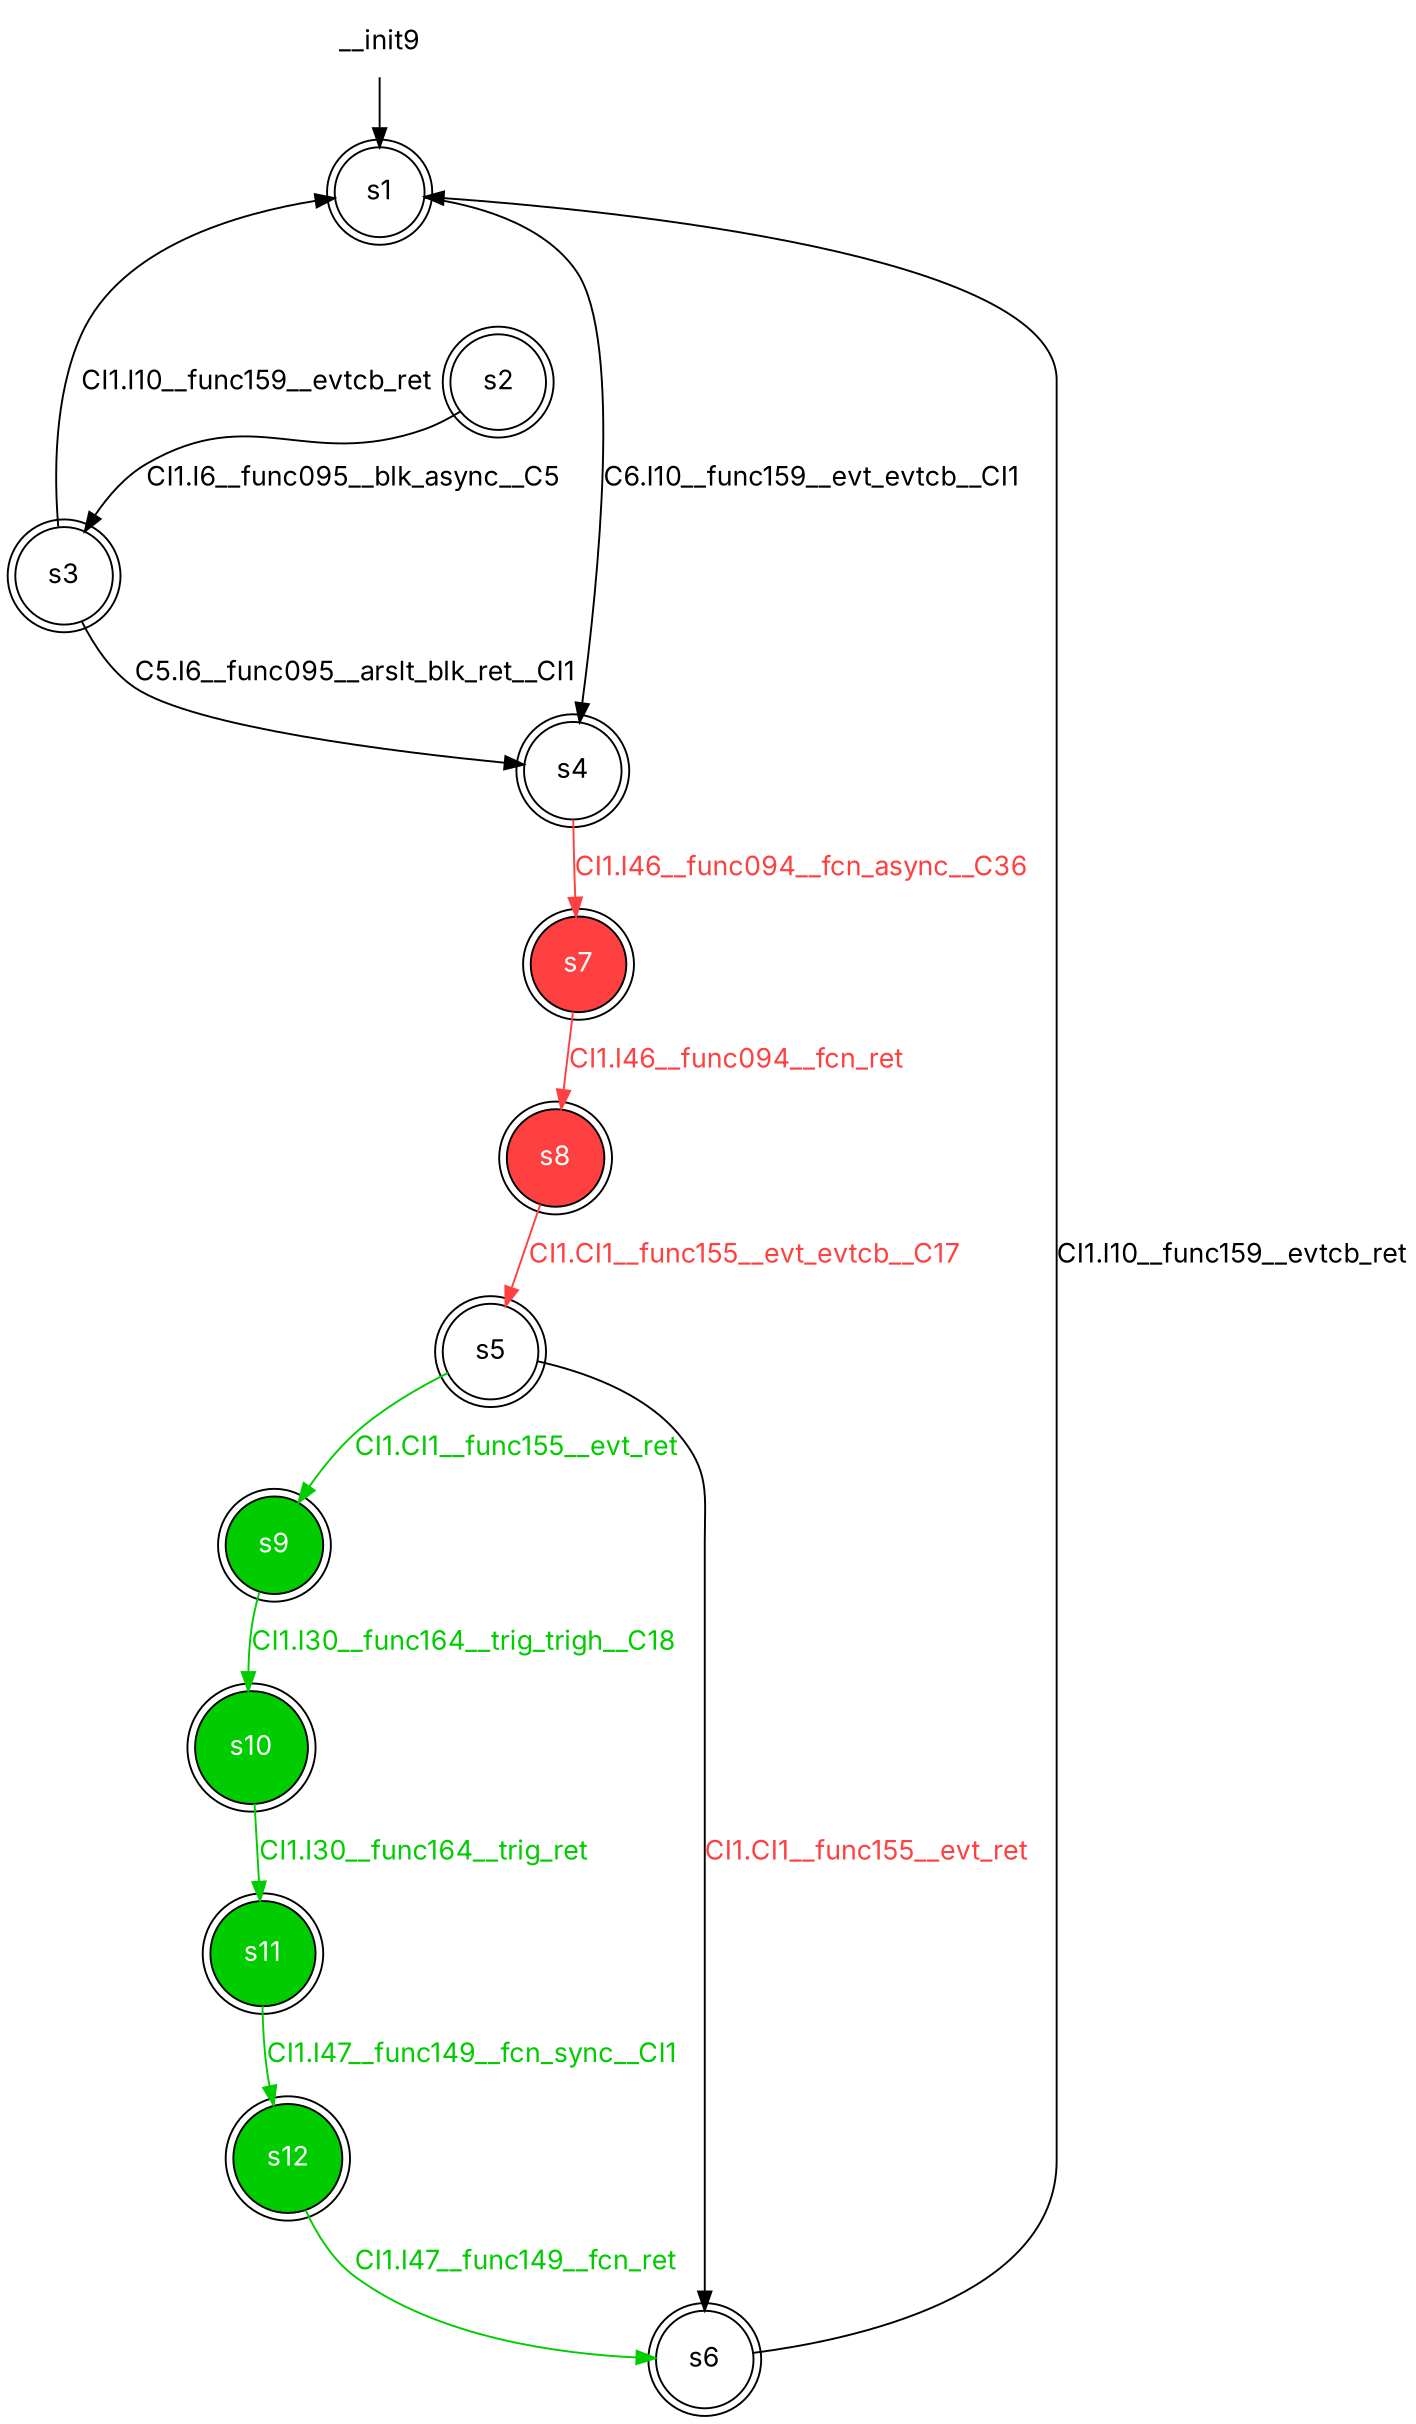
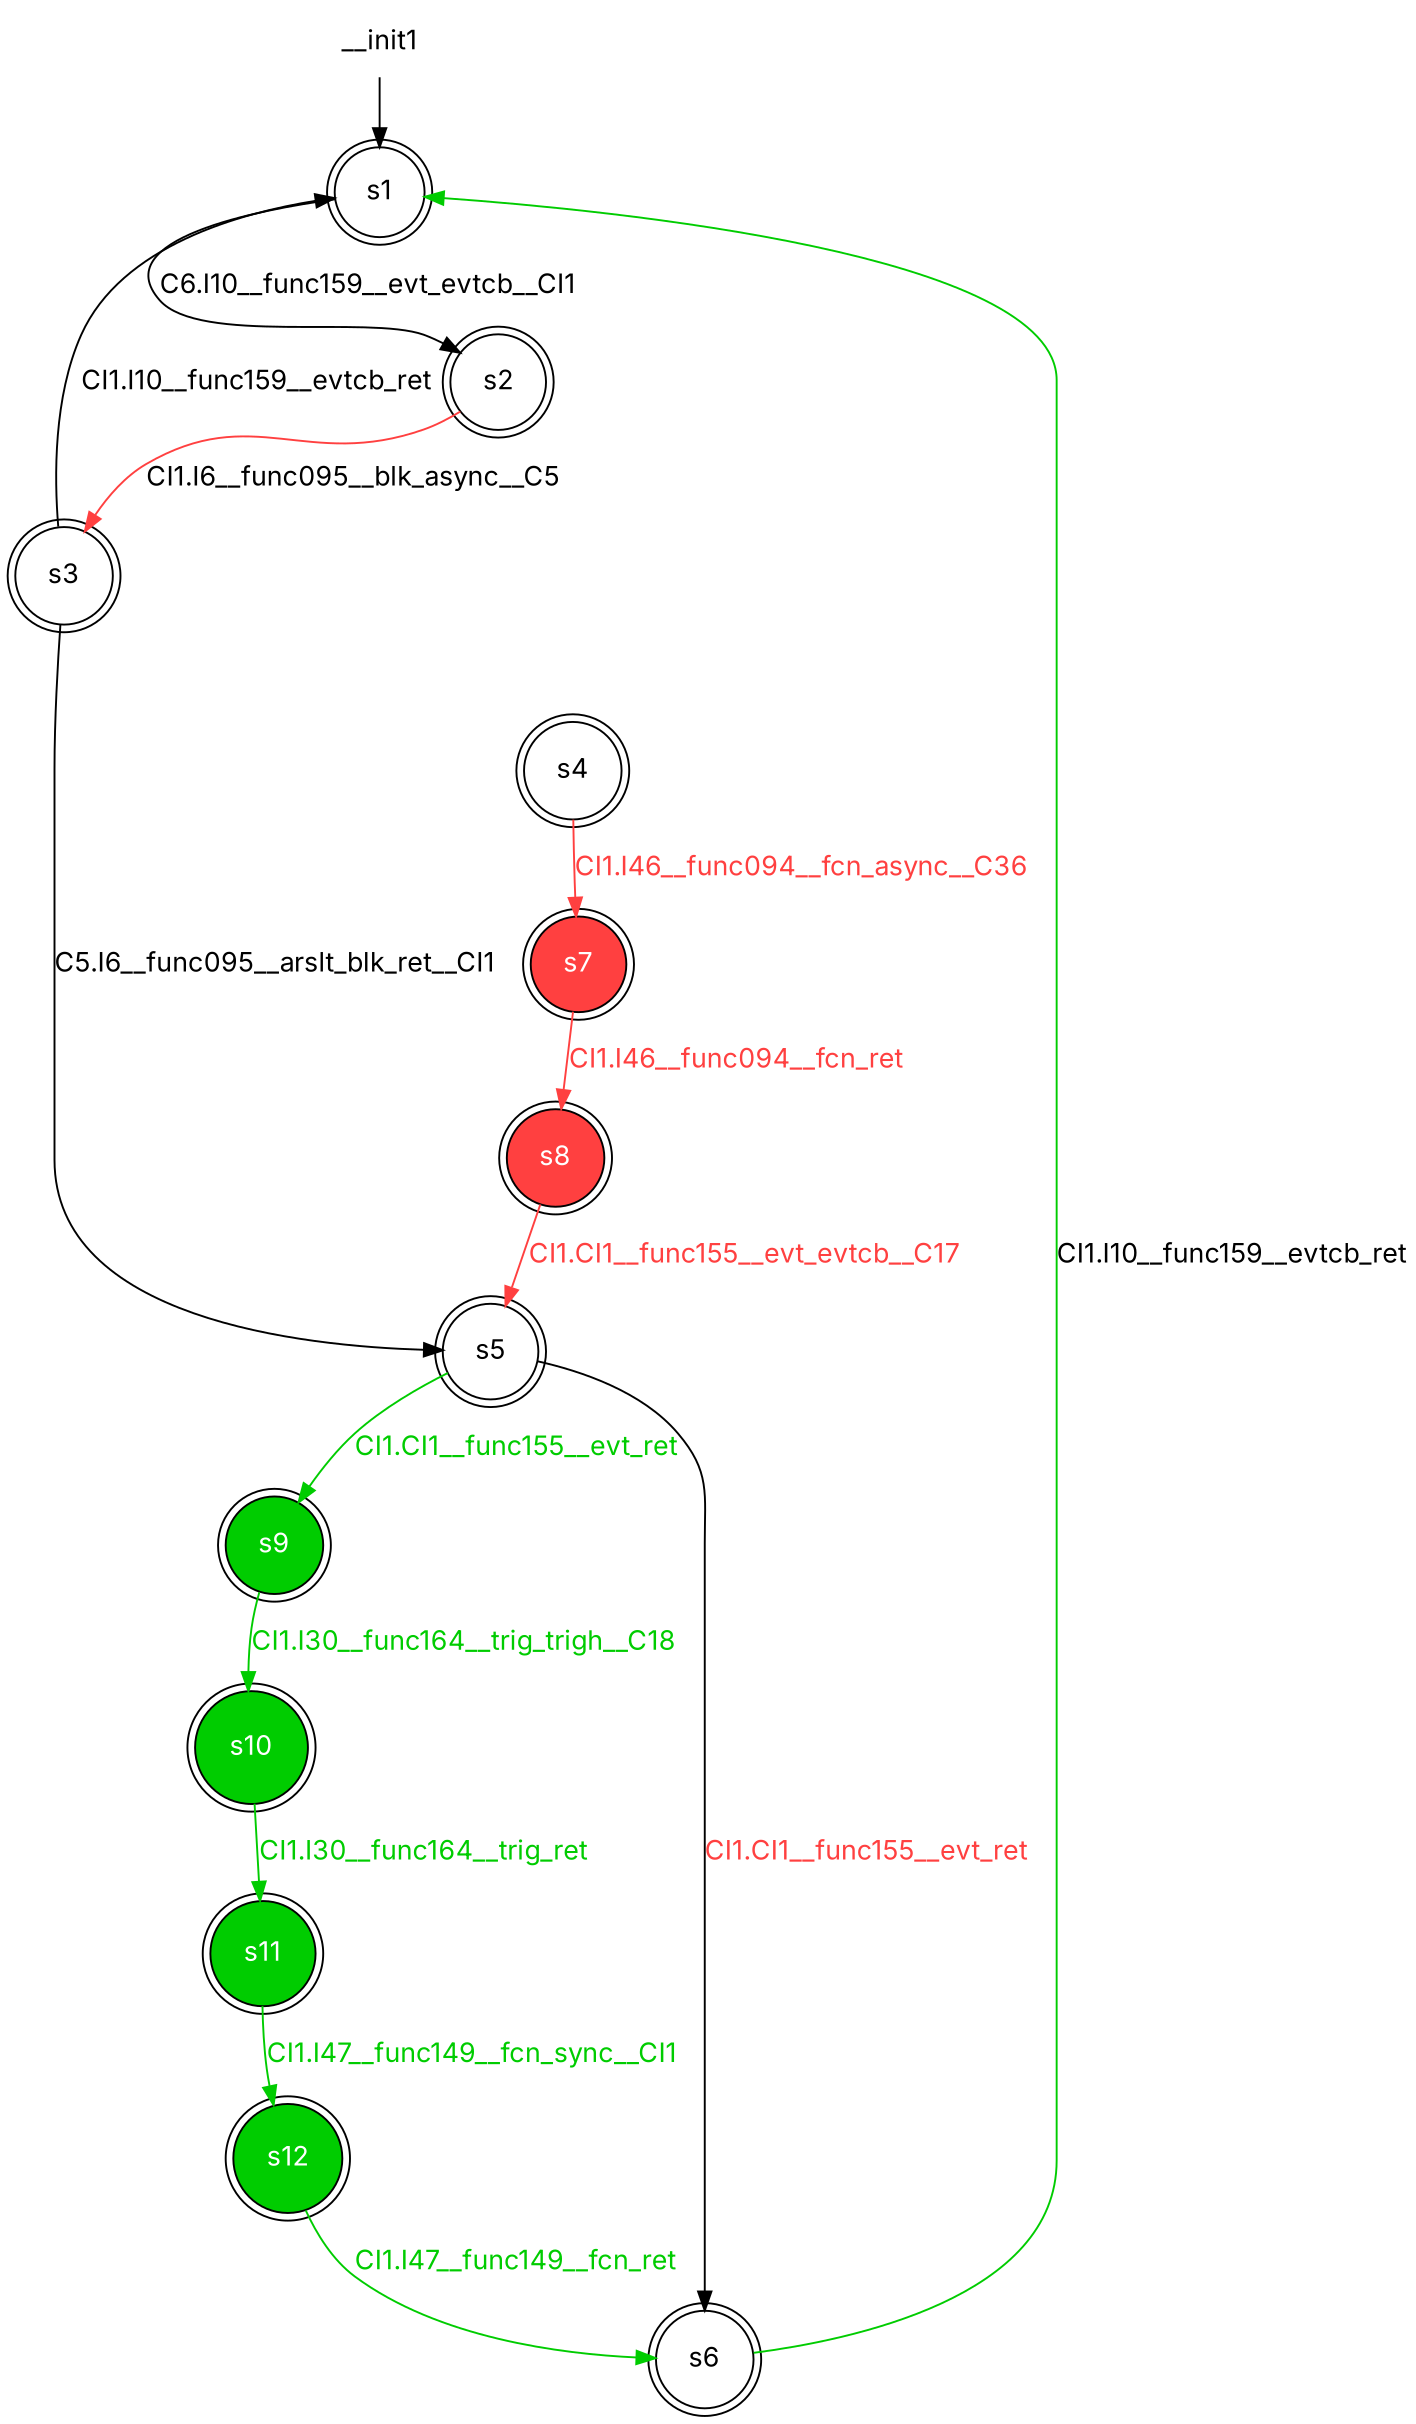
(380, 42) -> (380, 42)
(602, 399) -> (182, 314)
(267, 438) -> (267, 438)
(274, 731) -> (55, 1120)
(1057, 1132) -> (1057, 1132)
